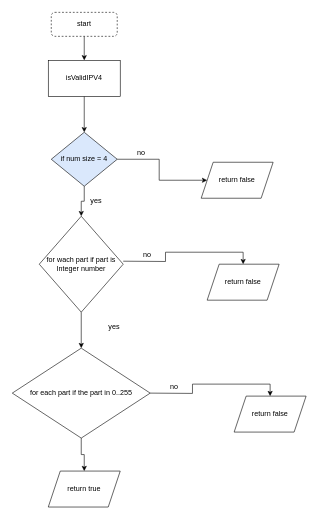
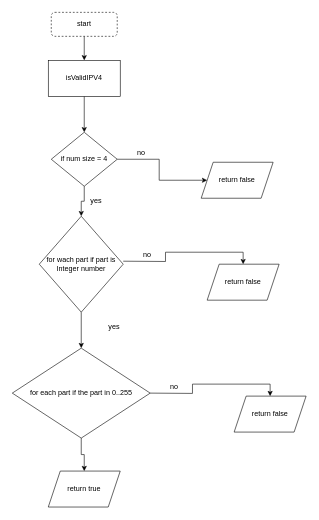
(84, 159) -> (84, 159)
